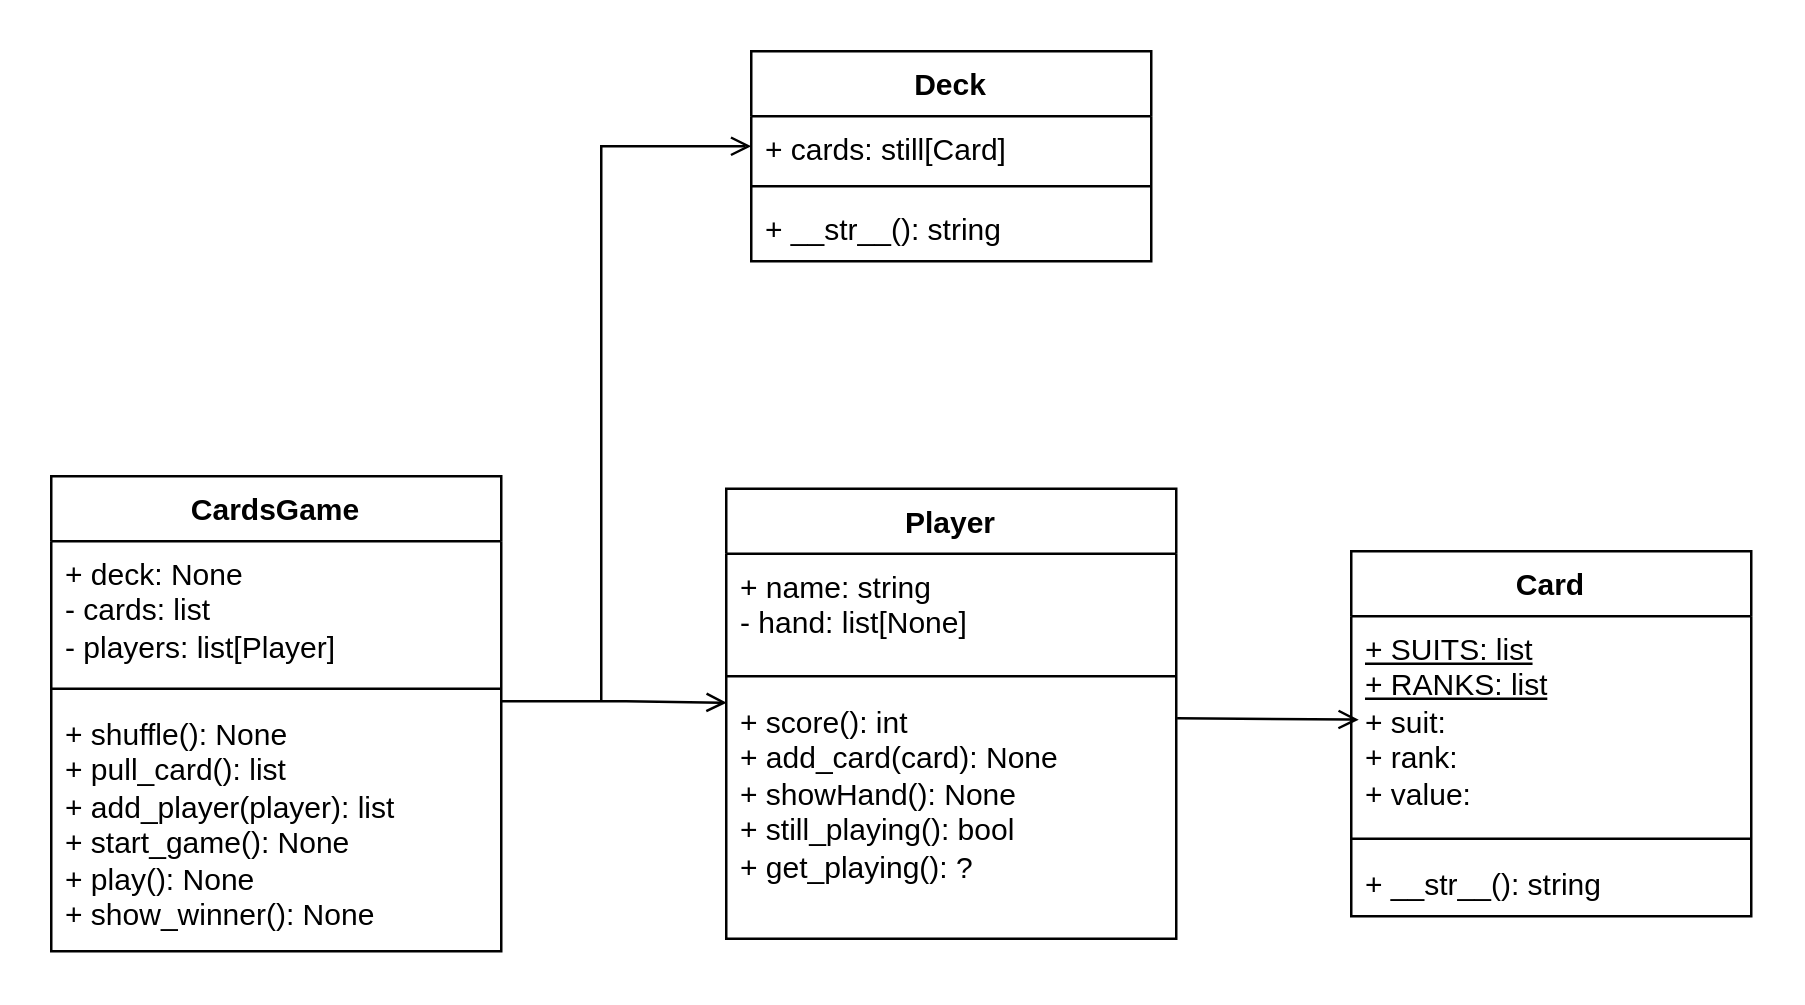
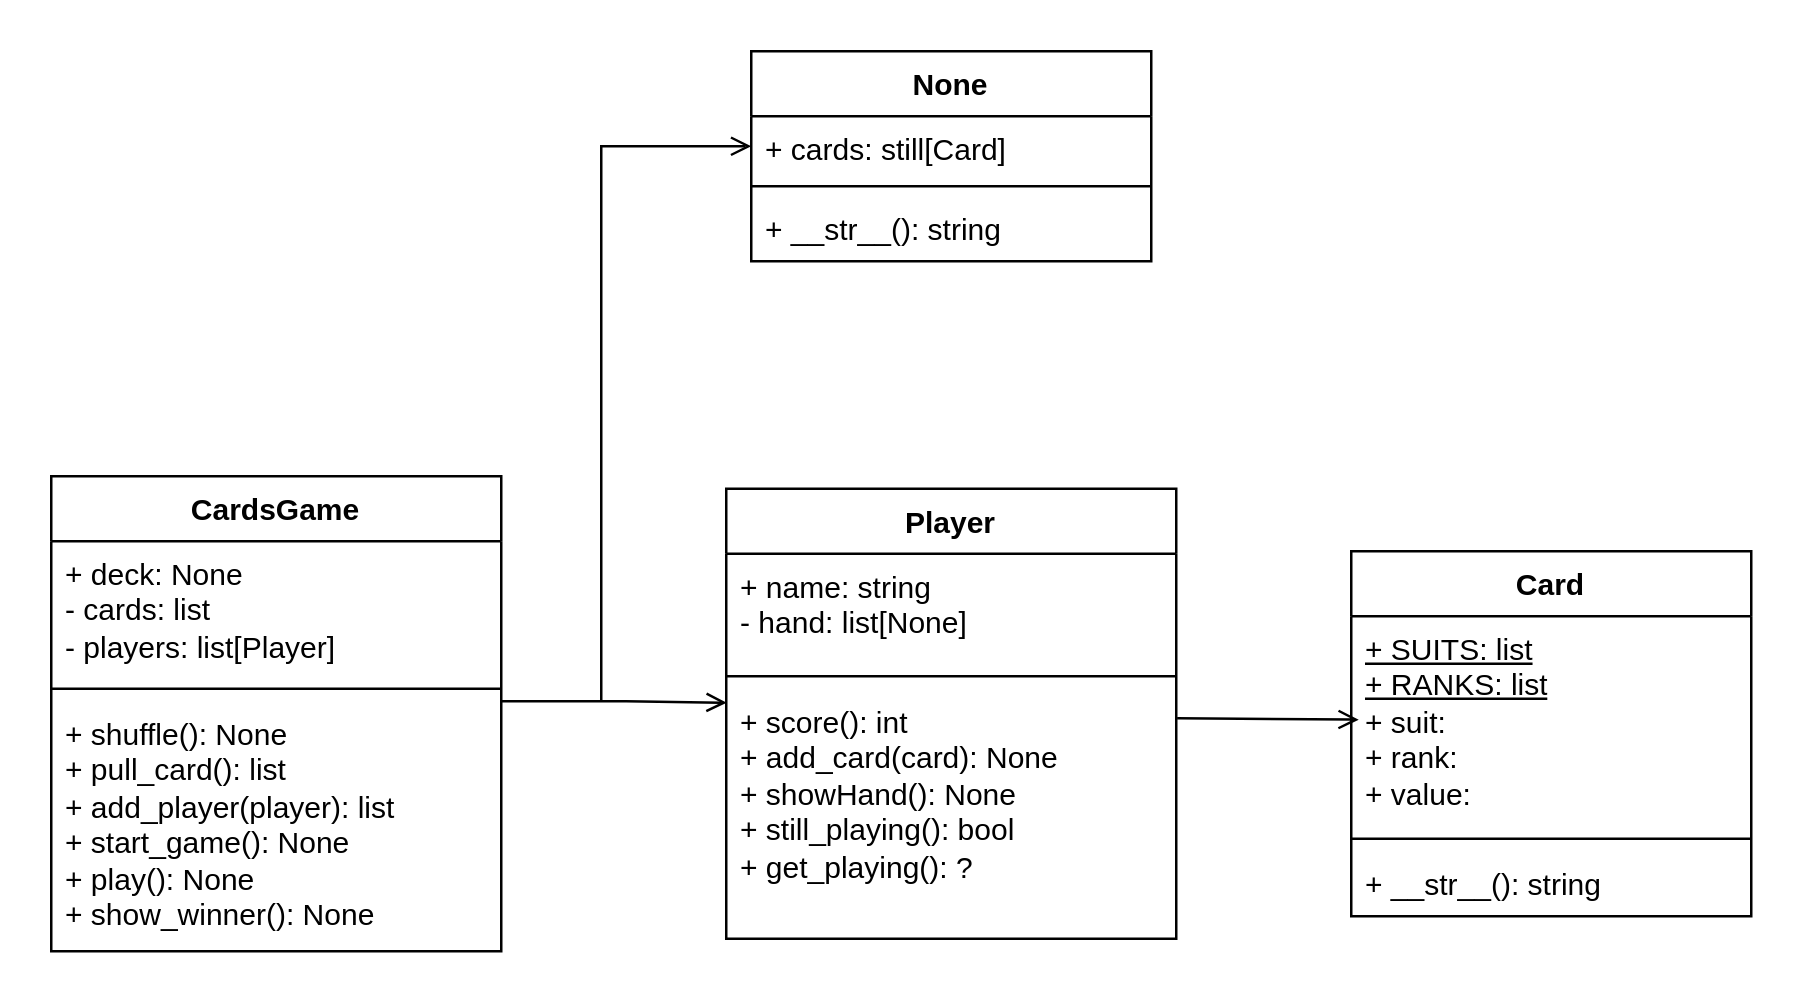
(951, 87) -> (951, 87)
